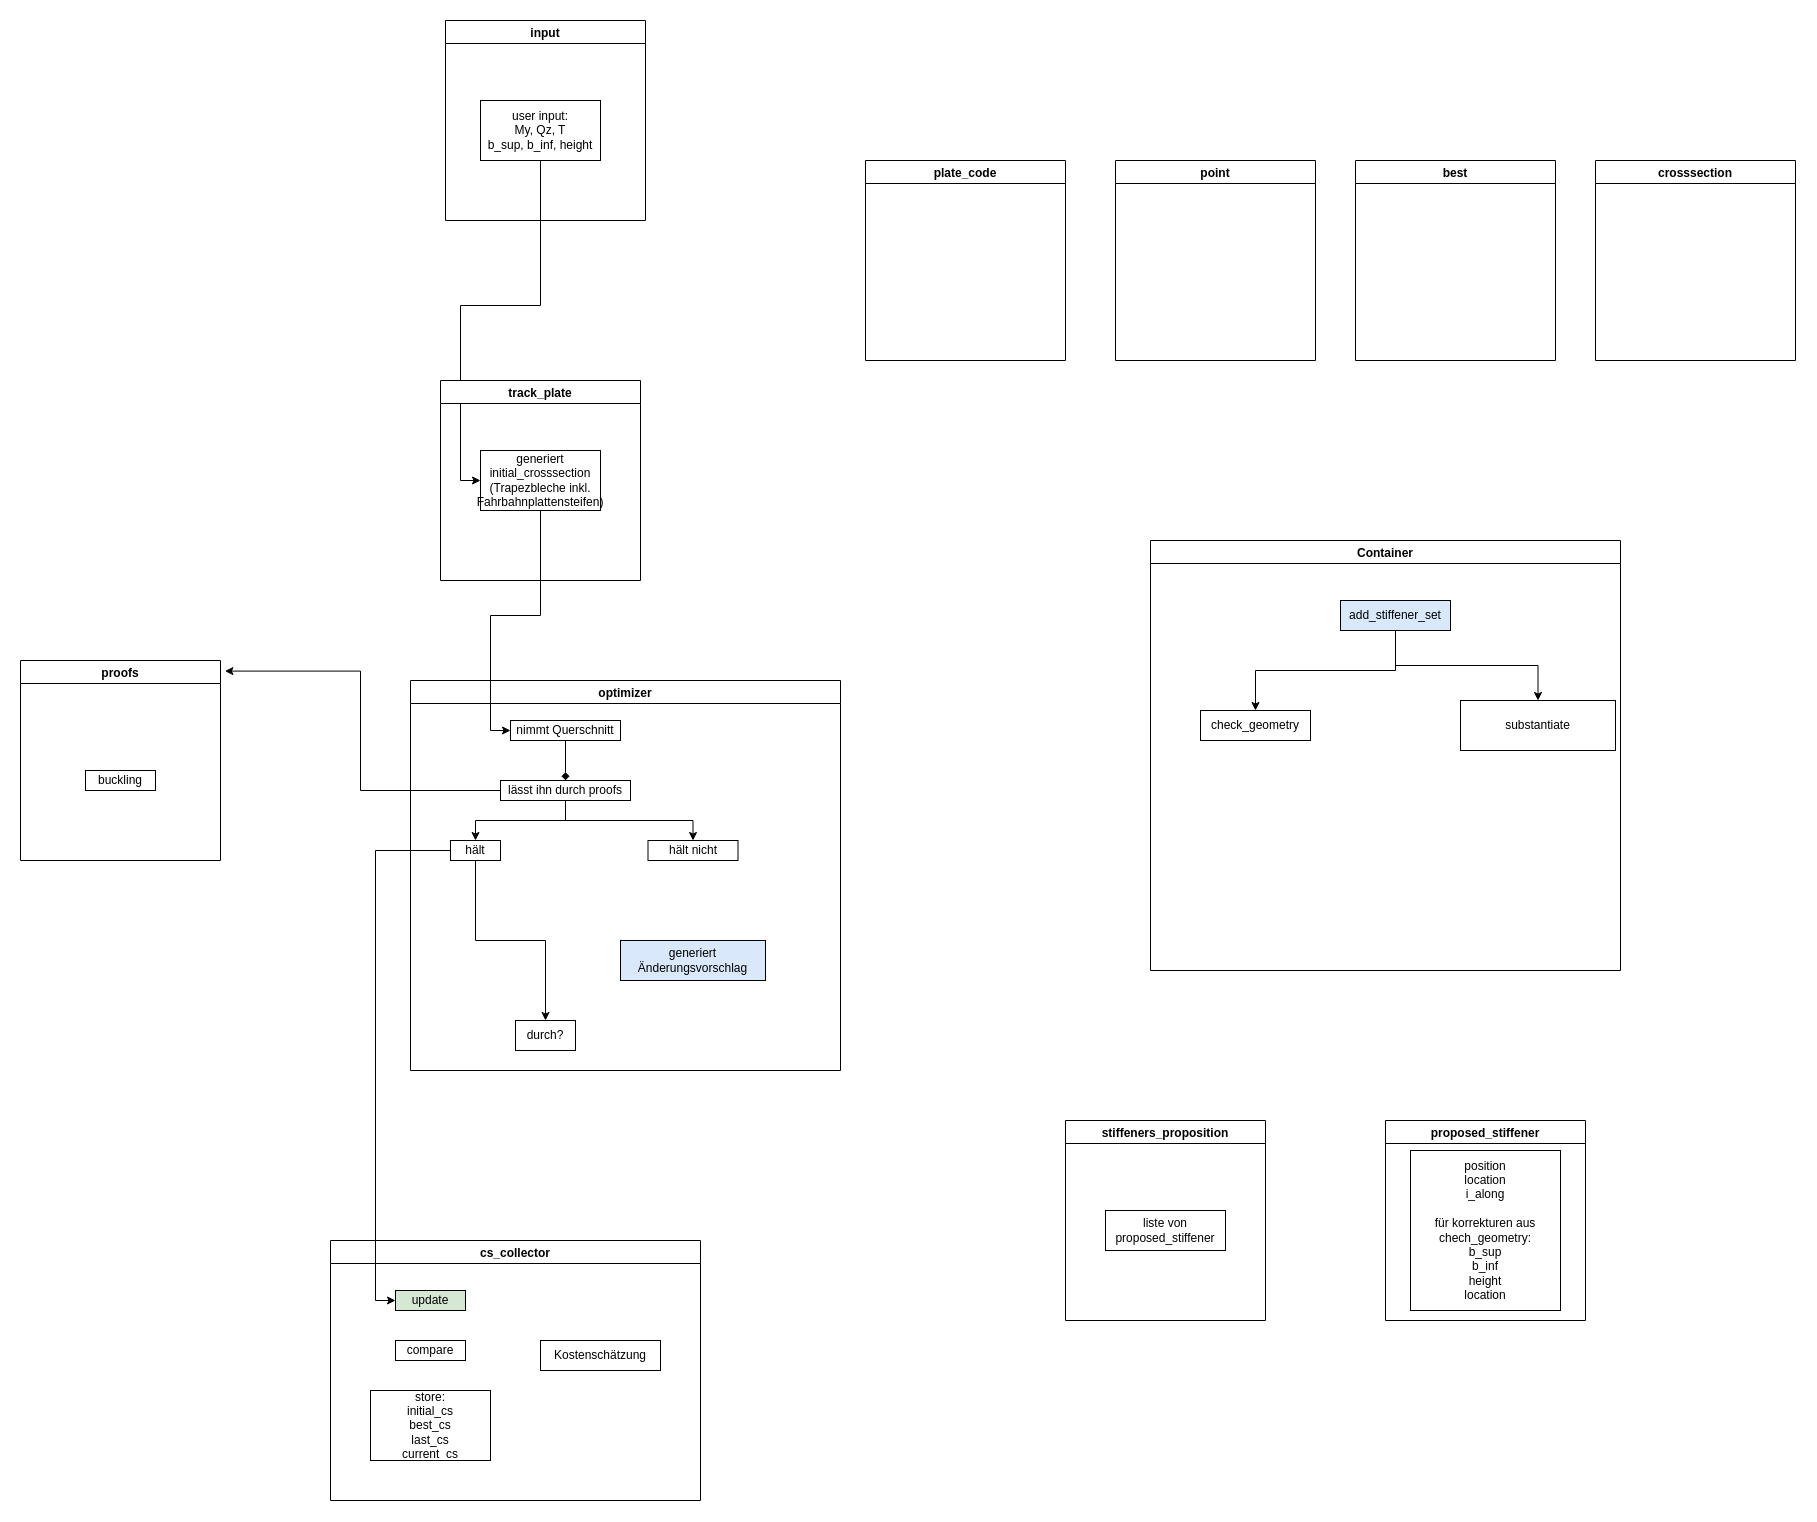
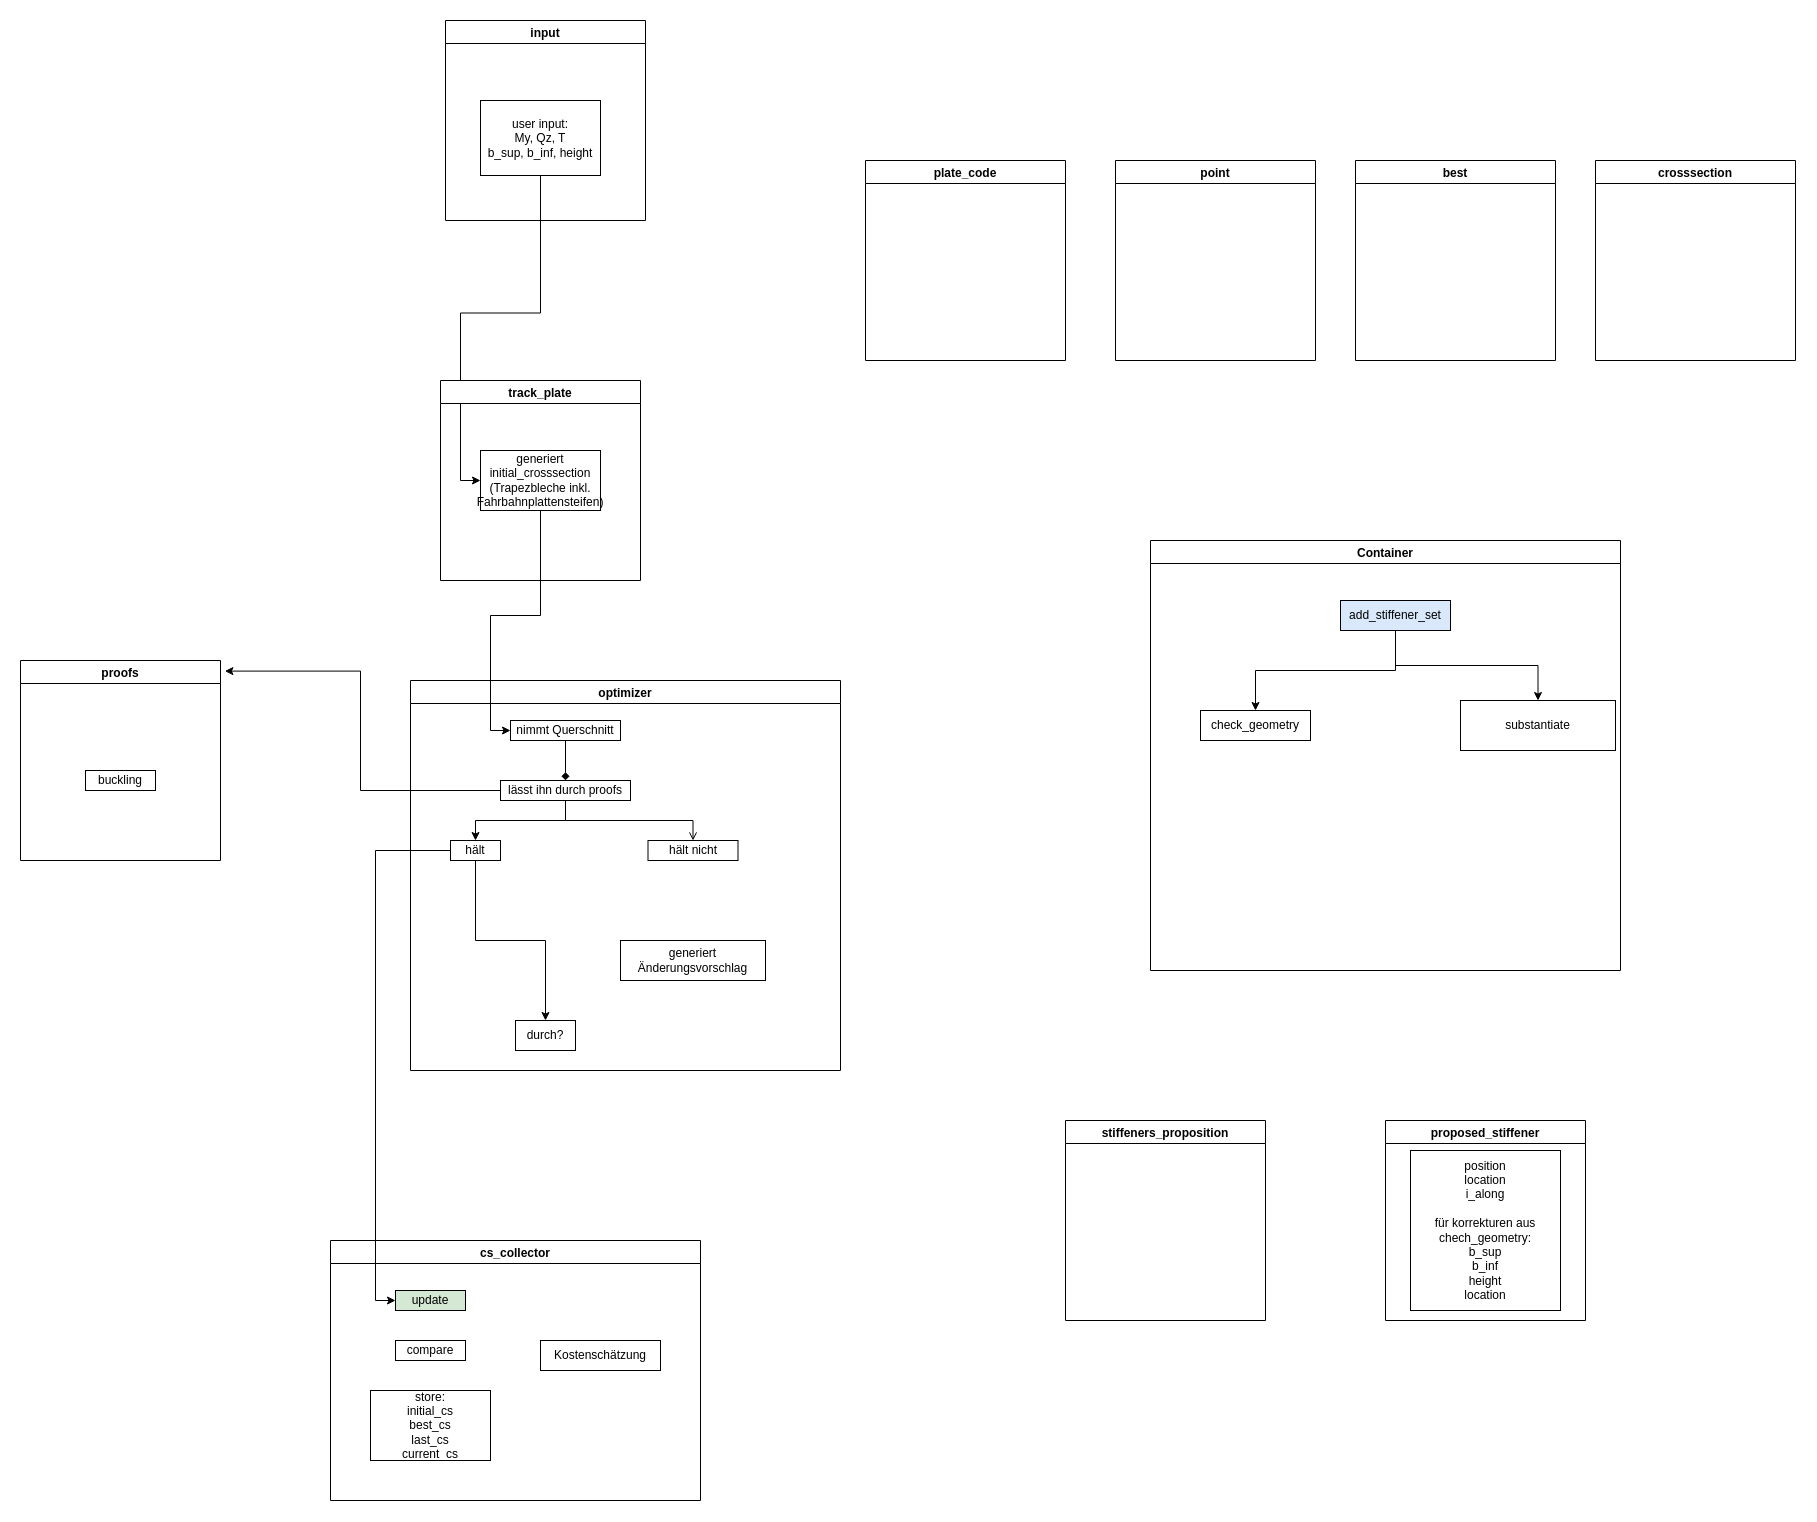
(541, 131) -> (541, 138)
(693, 832) -> (693, 833)
(693, 961) -> (693, 961)
(1166, 1231) -> none
